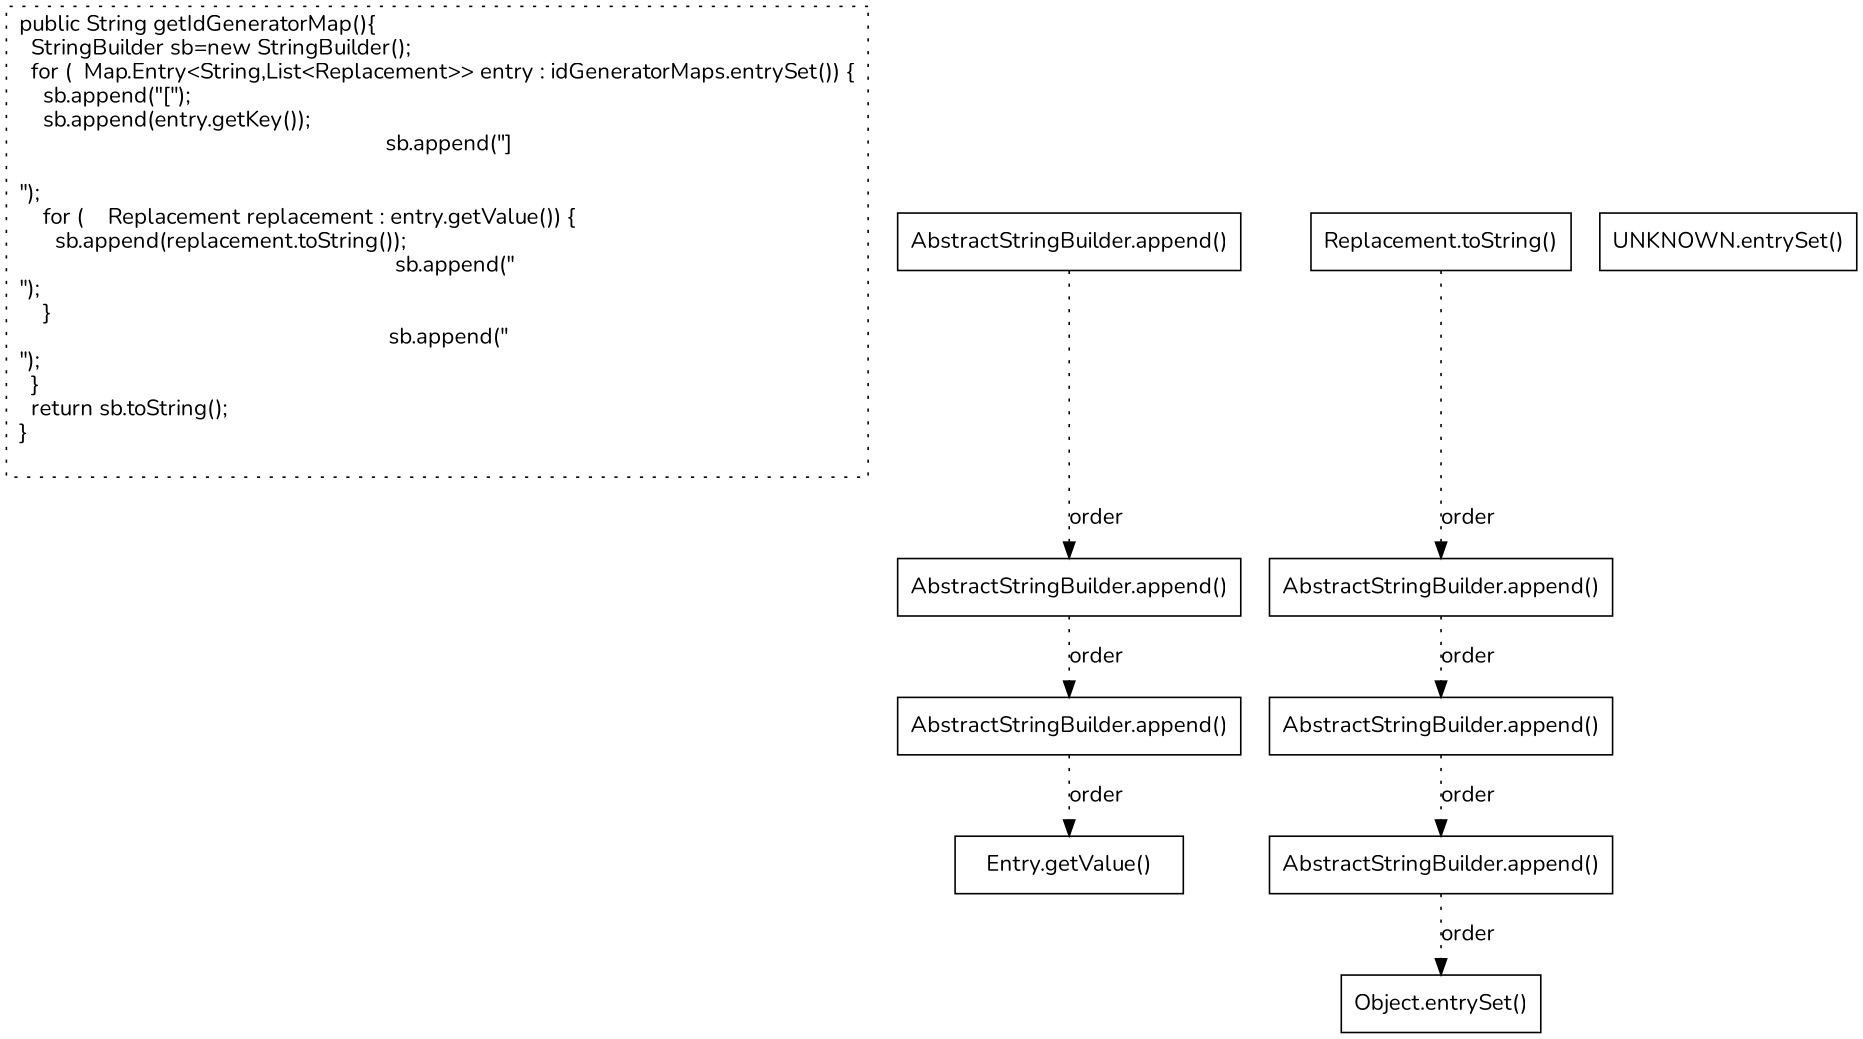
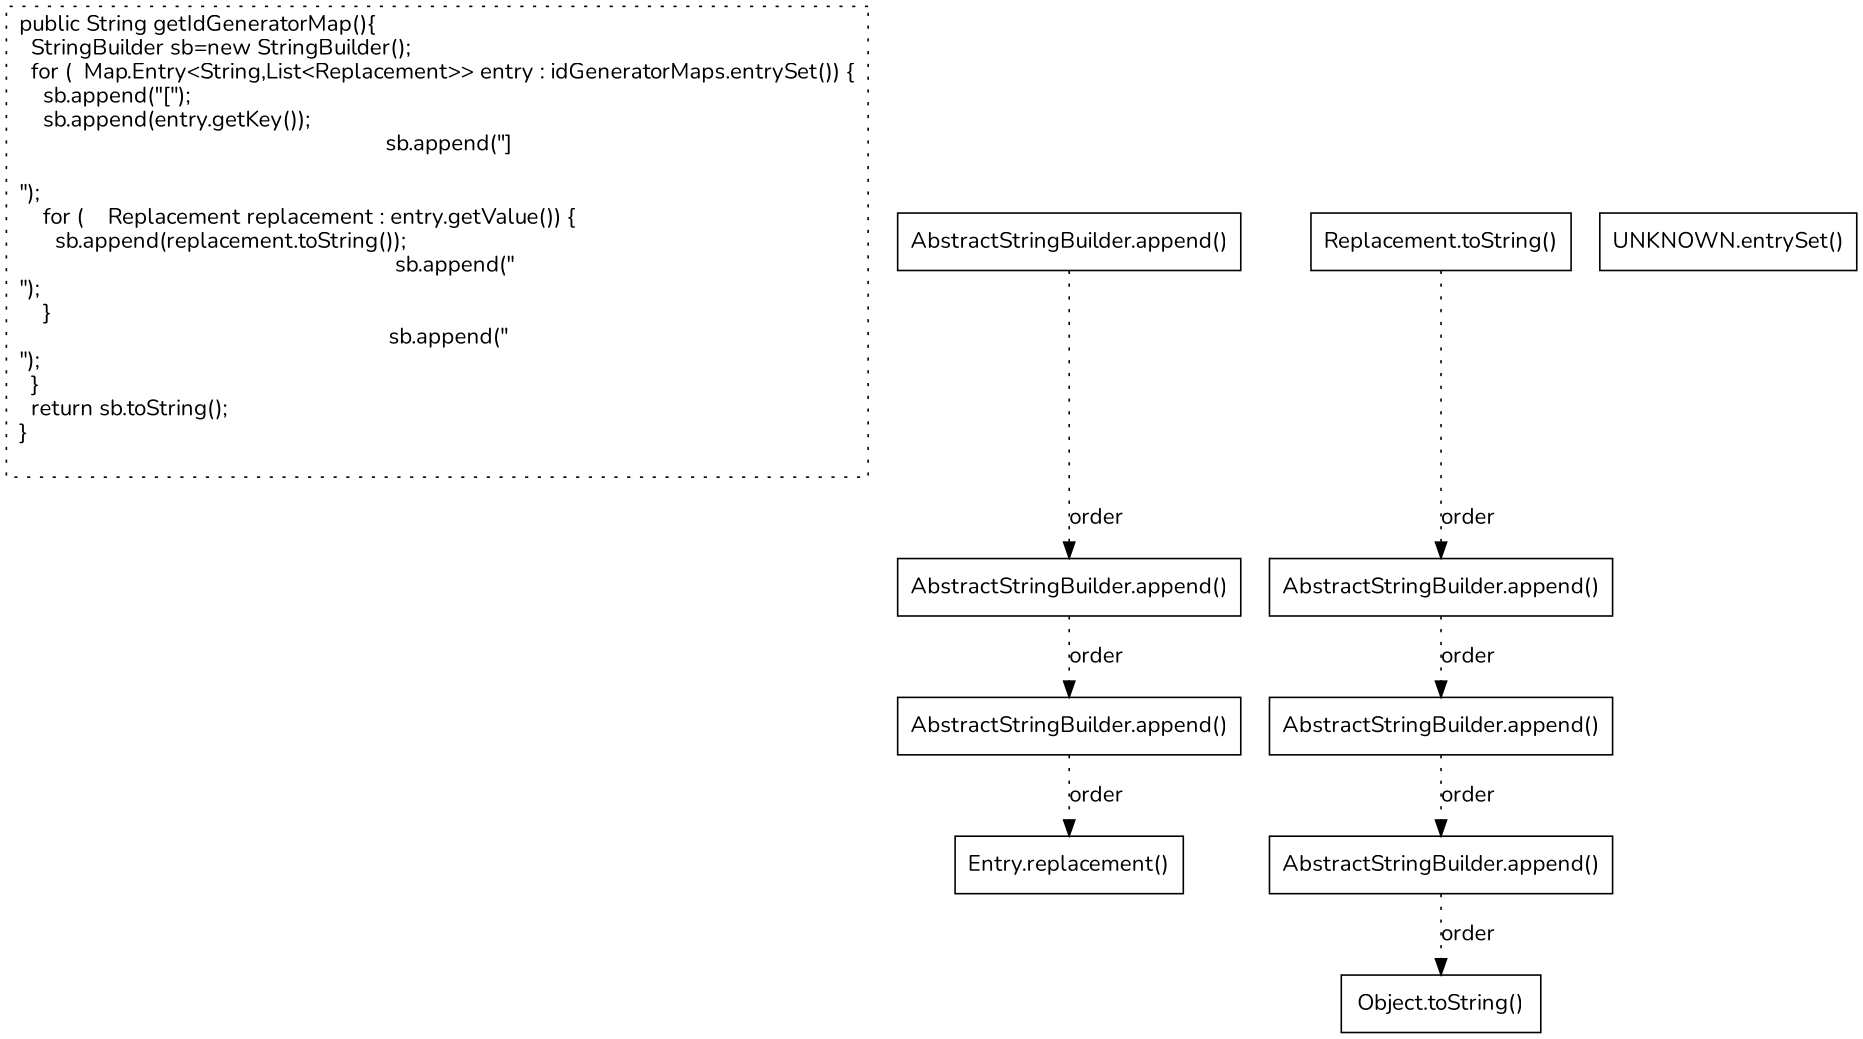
(1069, 865) -> (1069, 865)
(1441, 1004) -> (1441, 1004)
